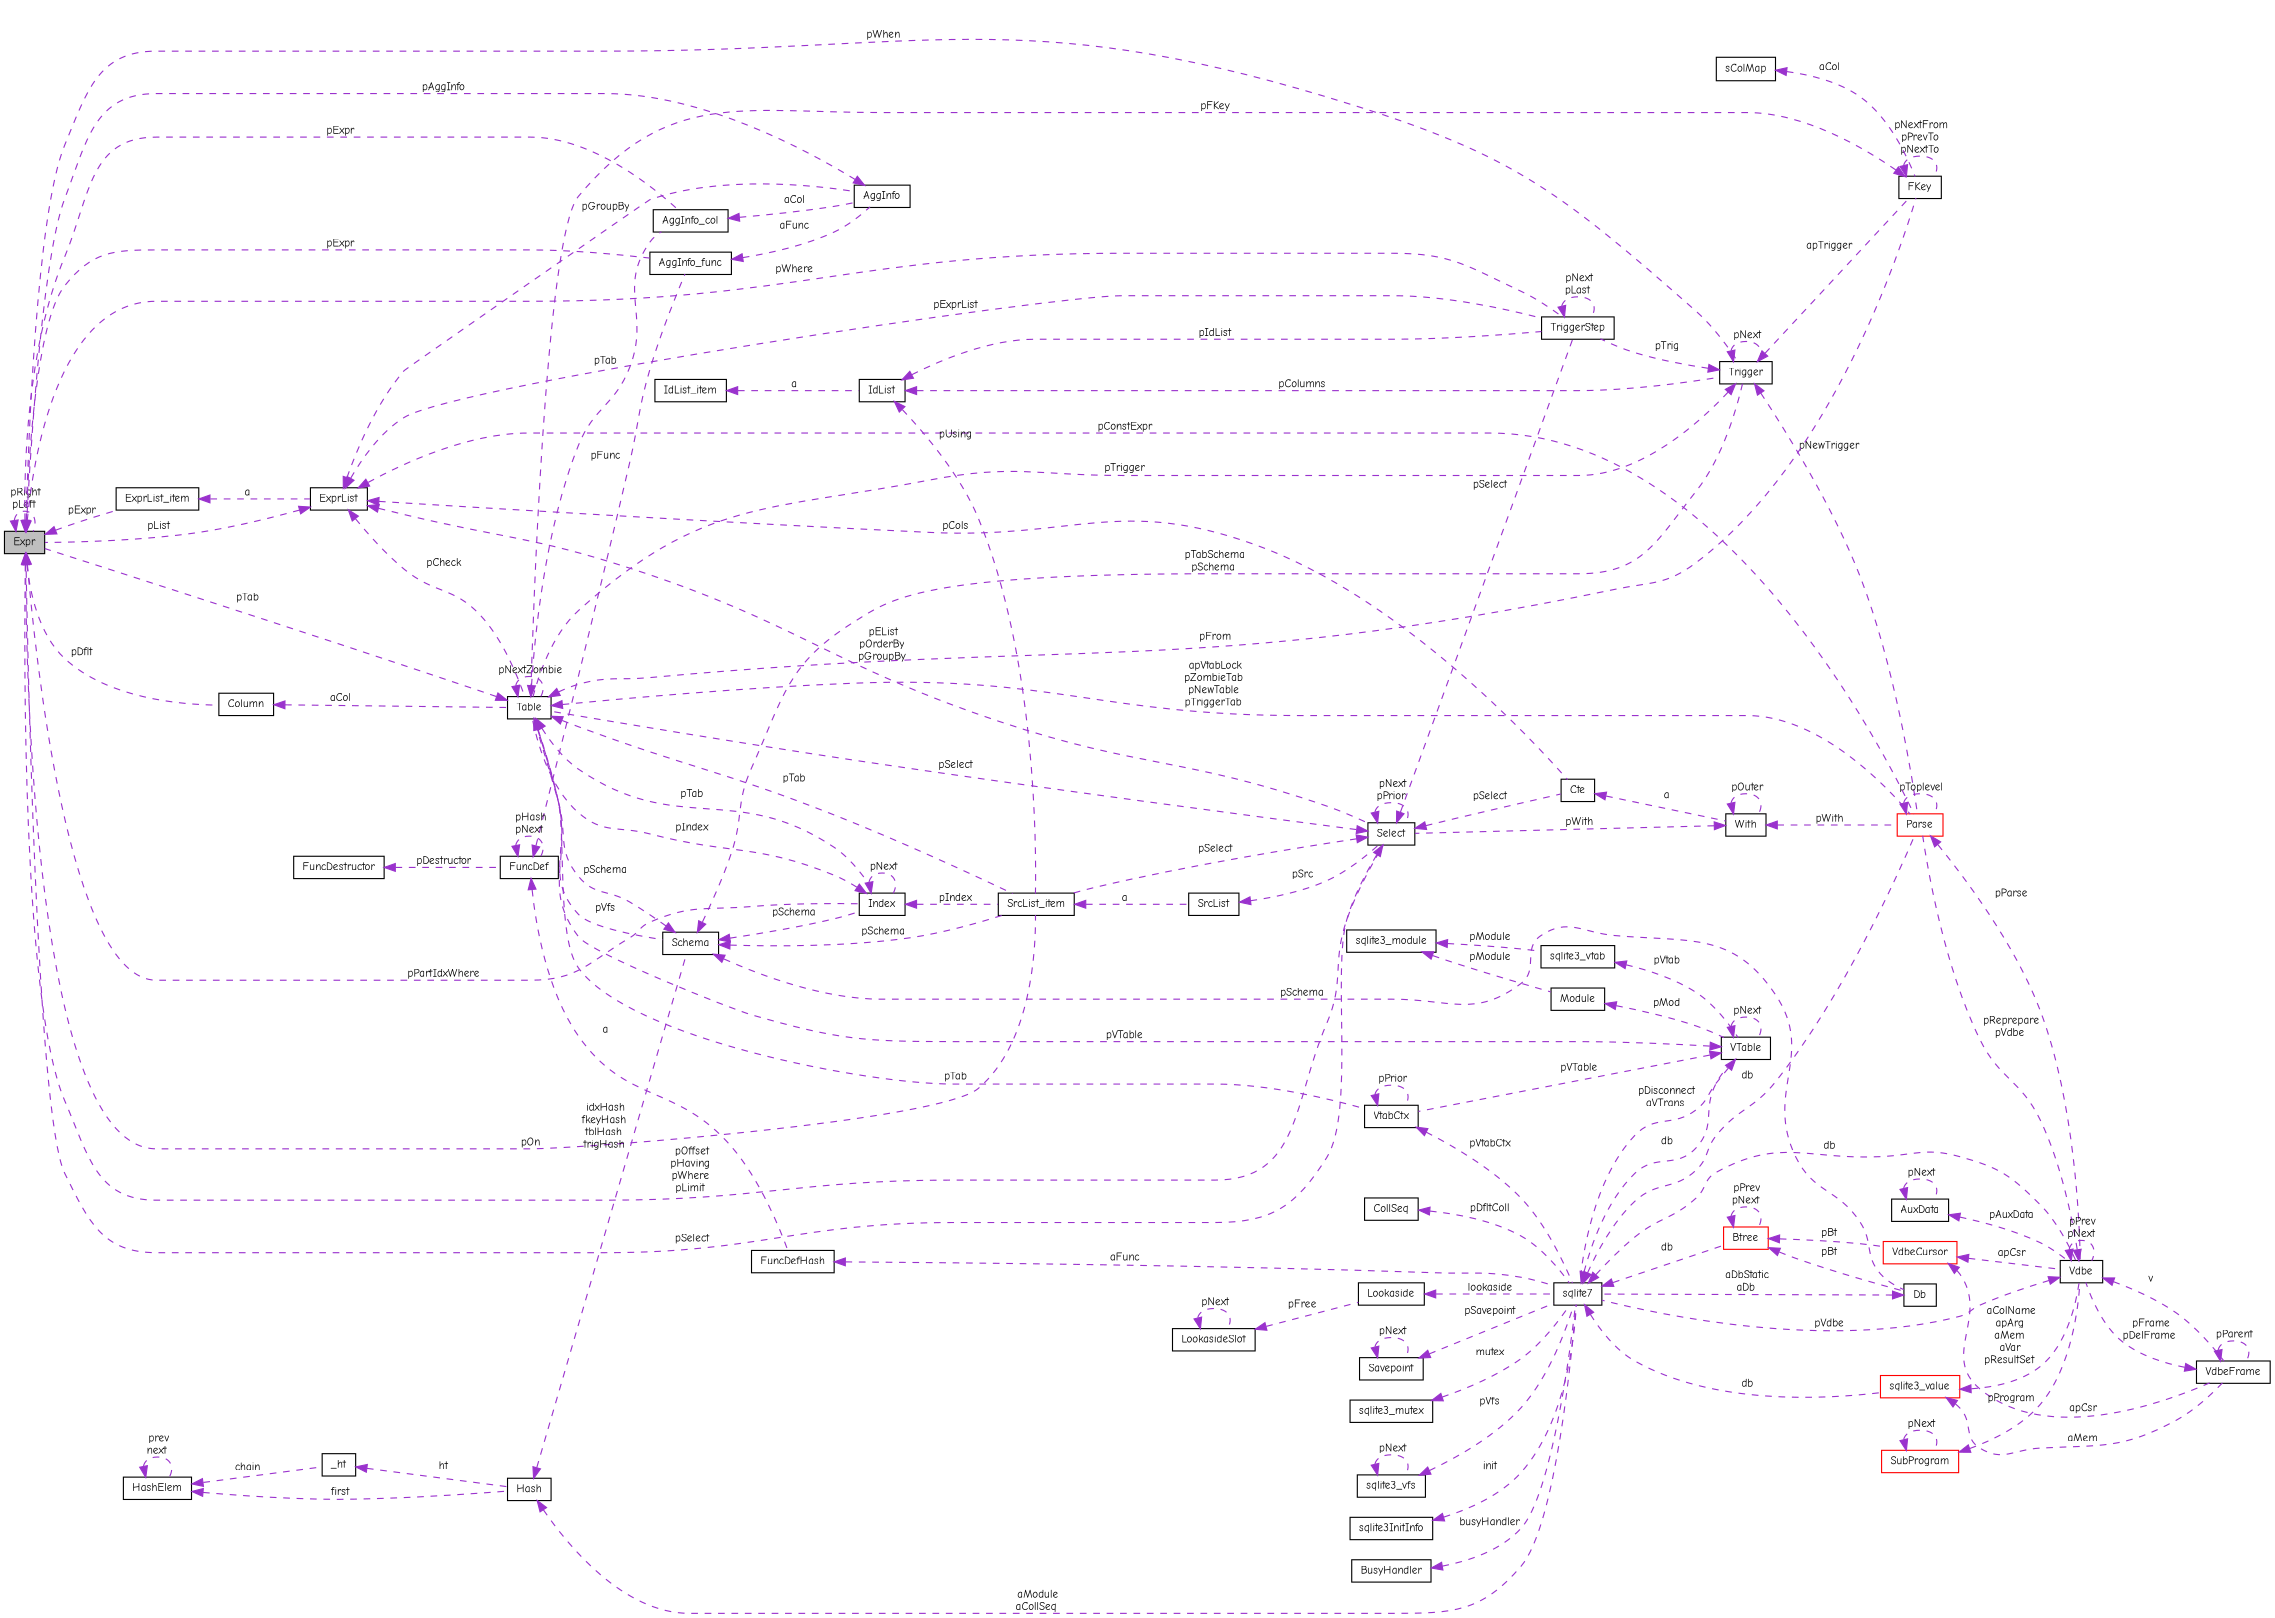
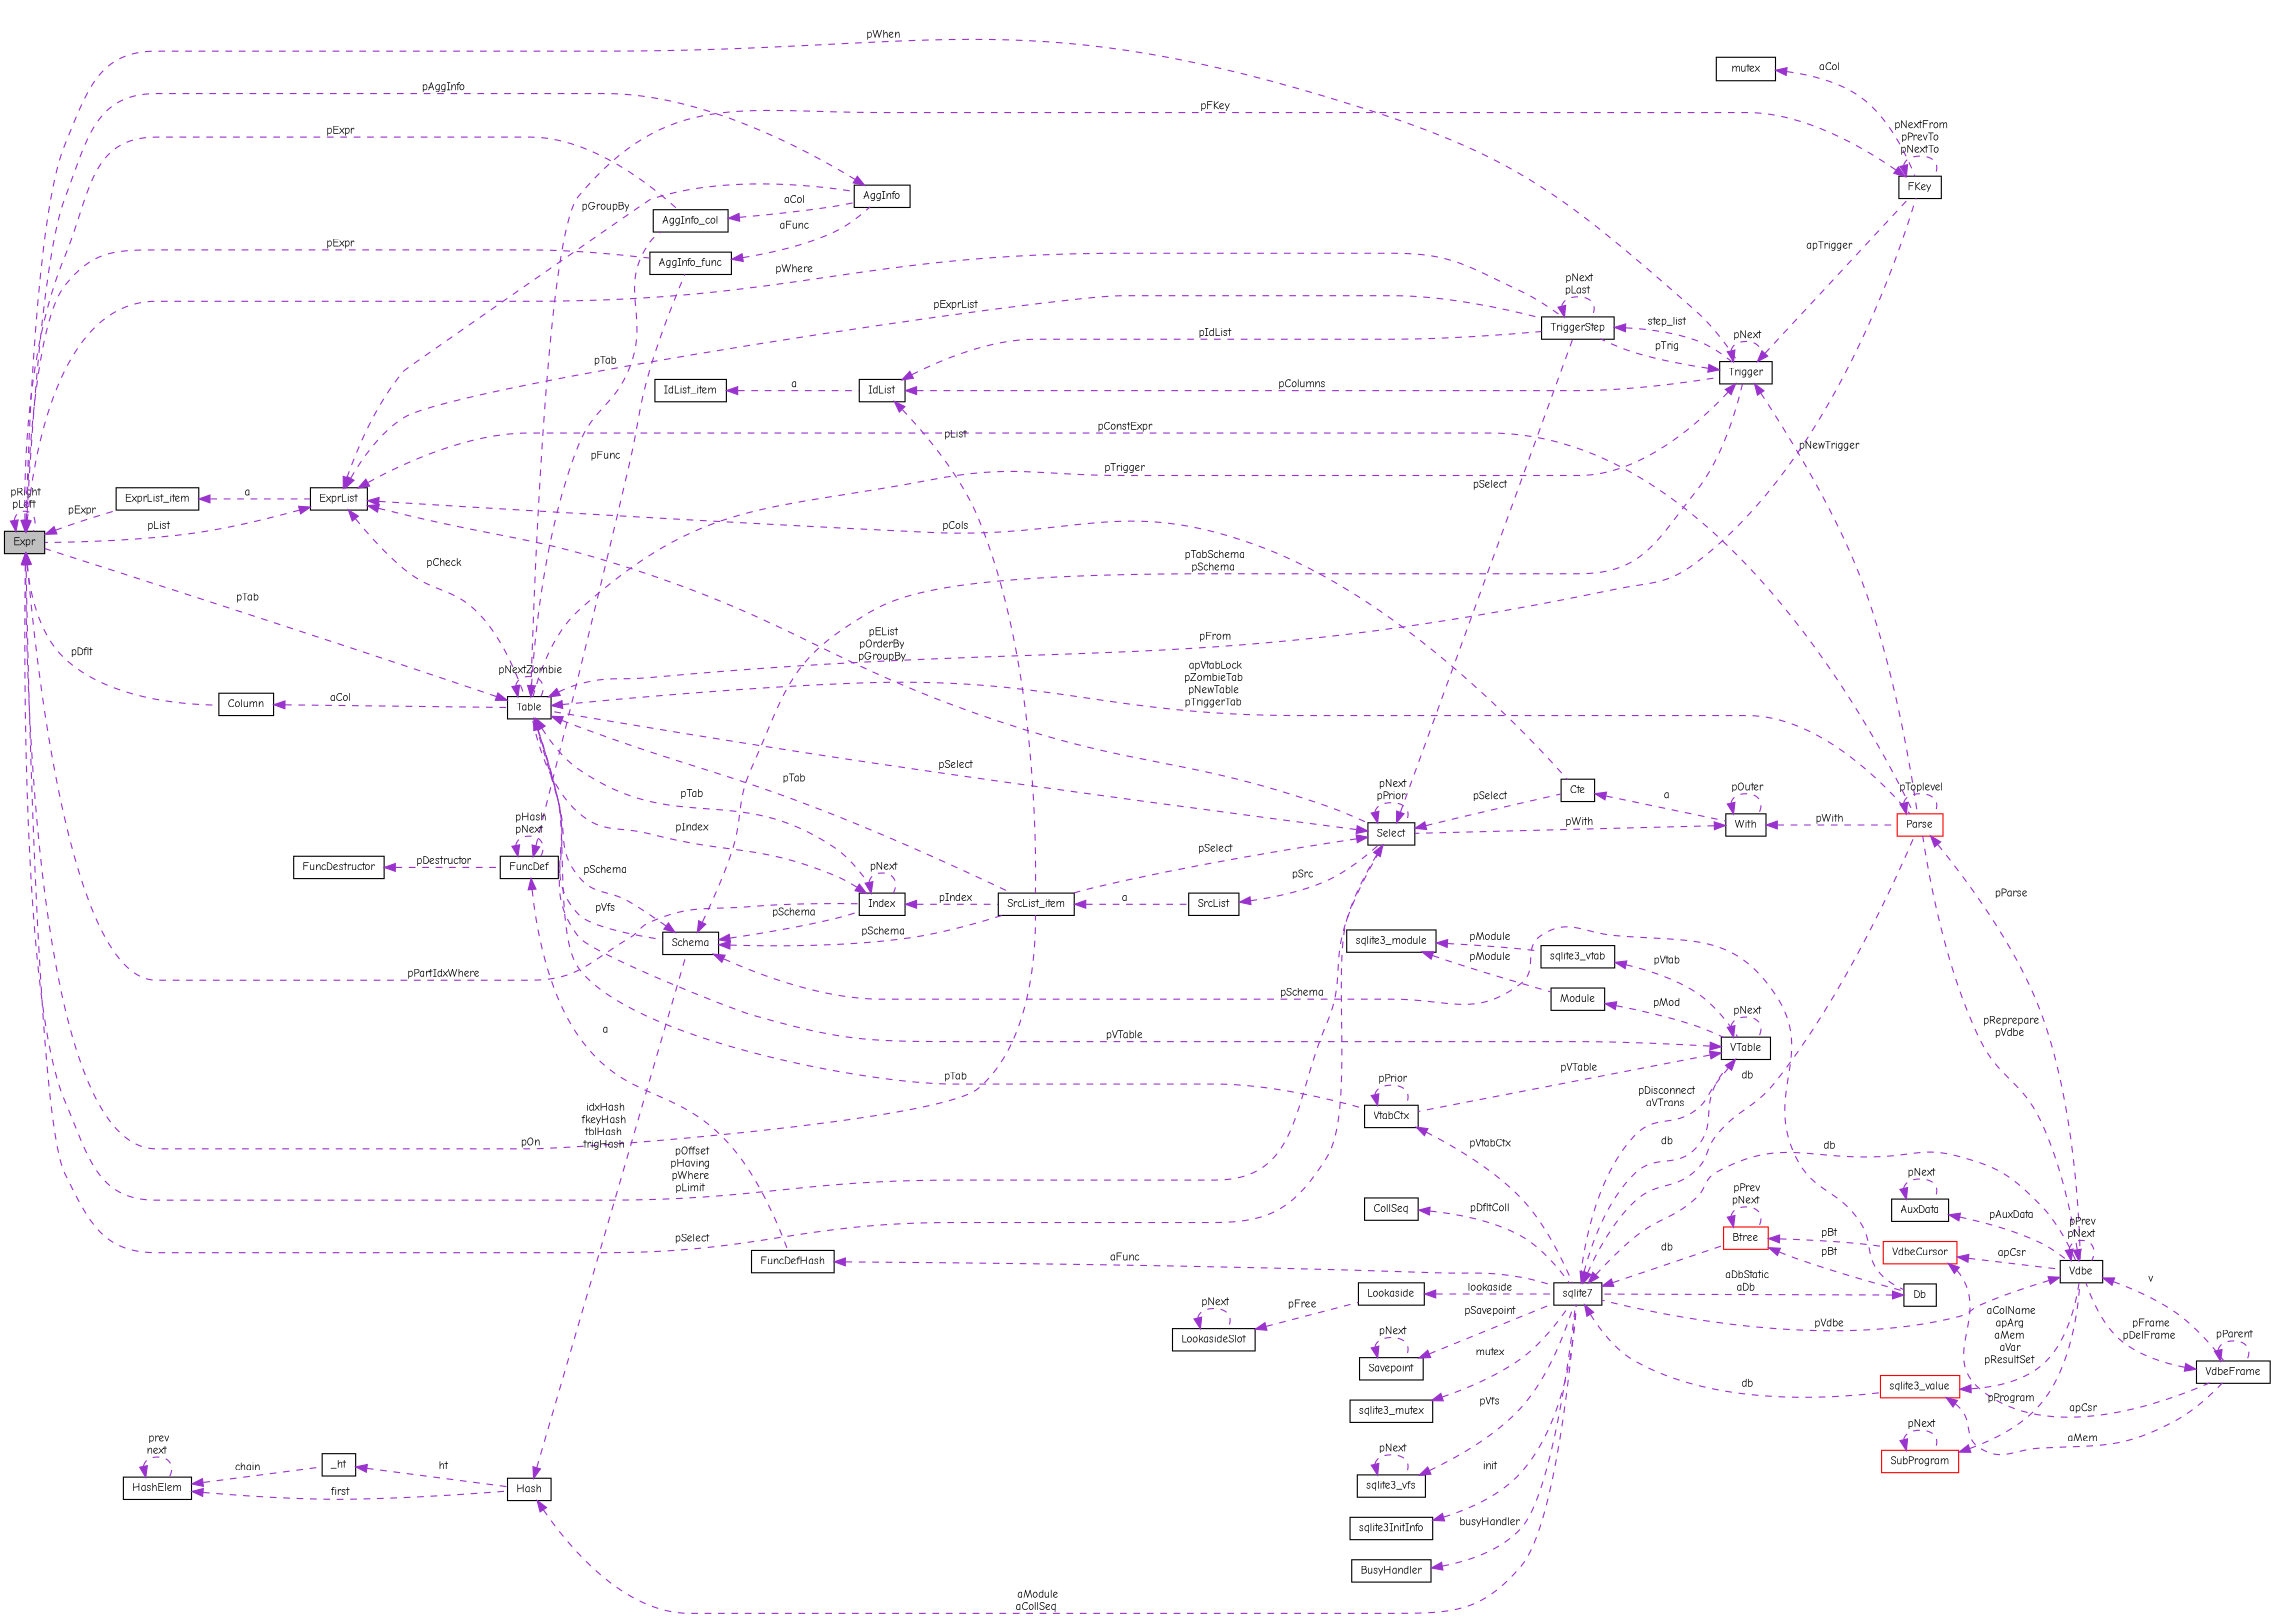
(1746, 69) -> (1746, 69)
none -> (1682, 336)
(954, 435) -> (954, 435)
